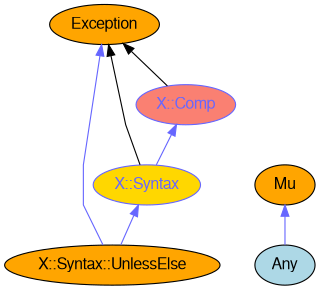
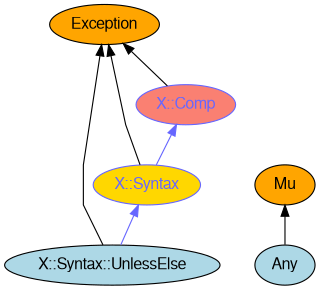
(85, 152) -> (85, 152)
(285, 230) -> (285, 230)
(112, 265) -> (112, 265)
